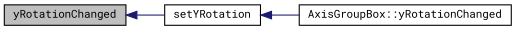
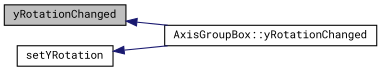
(151, 15) -> (152, 24)
